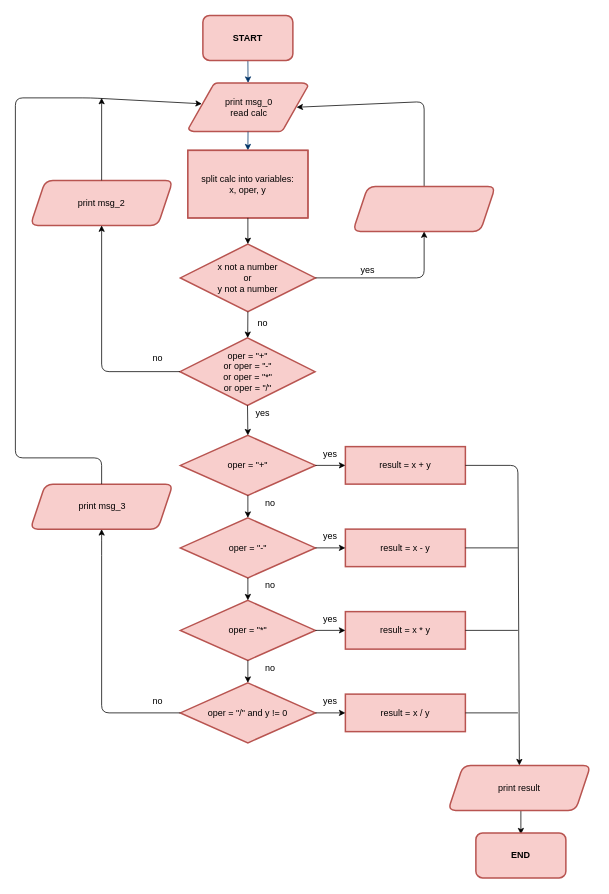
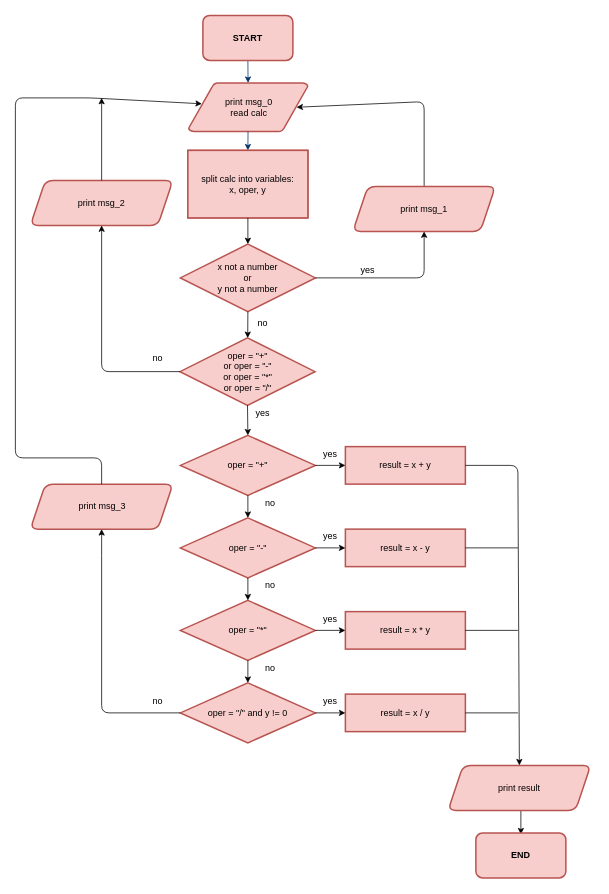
none -> (424, 209)
